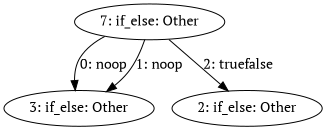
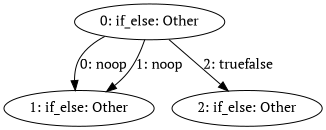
(150, 22) -> (150, 22)
(79, 108) -> (79, 108)
